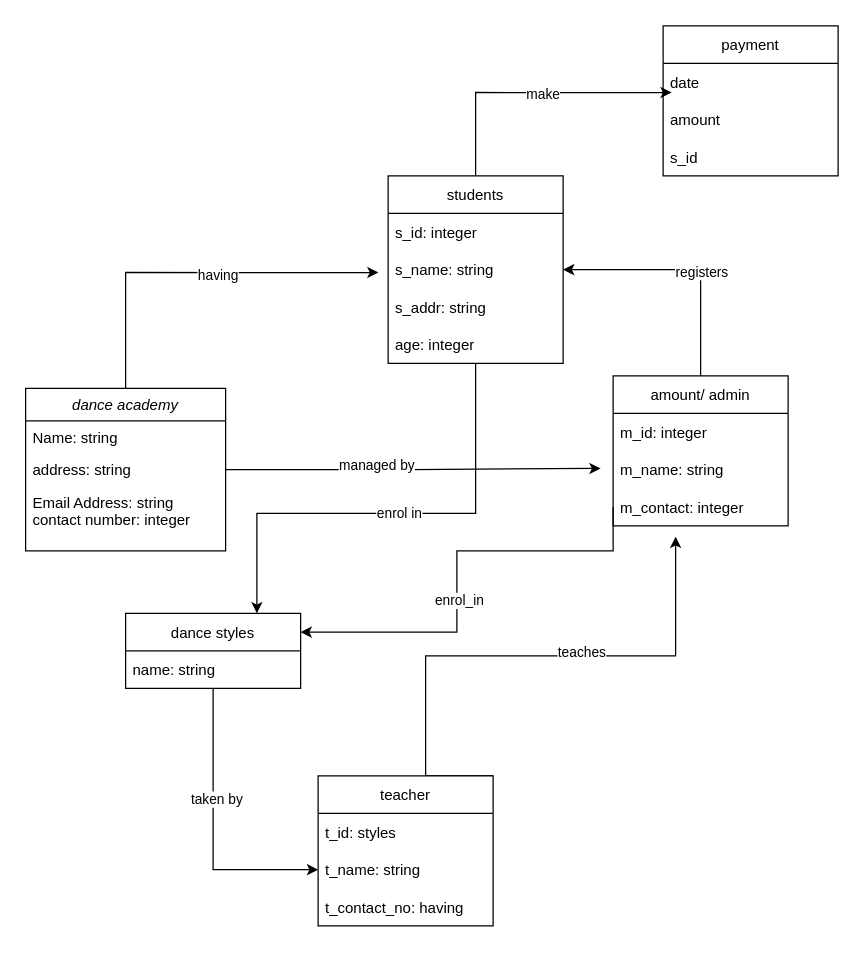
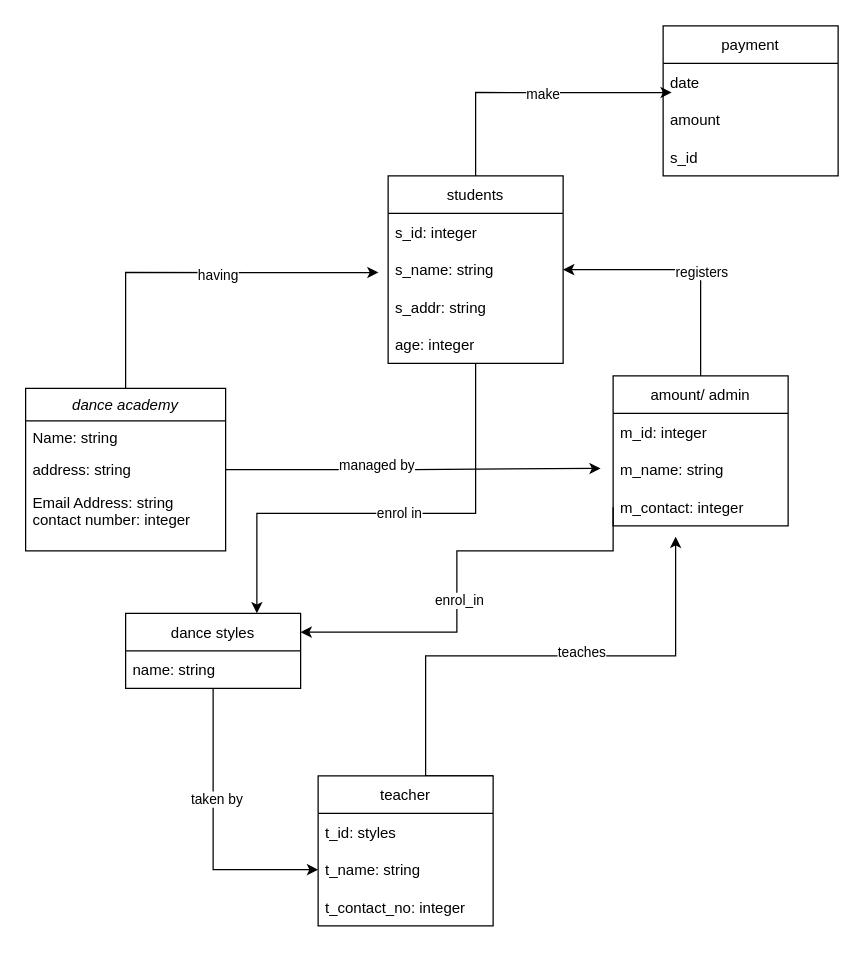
(403, 908) -> (407, 908)
